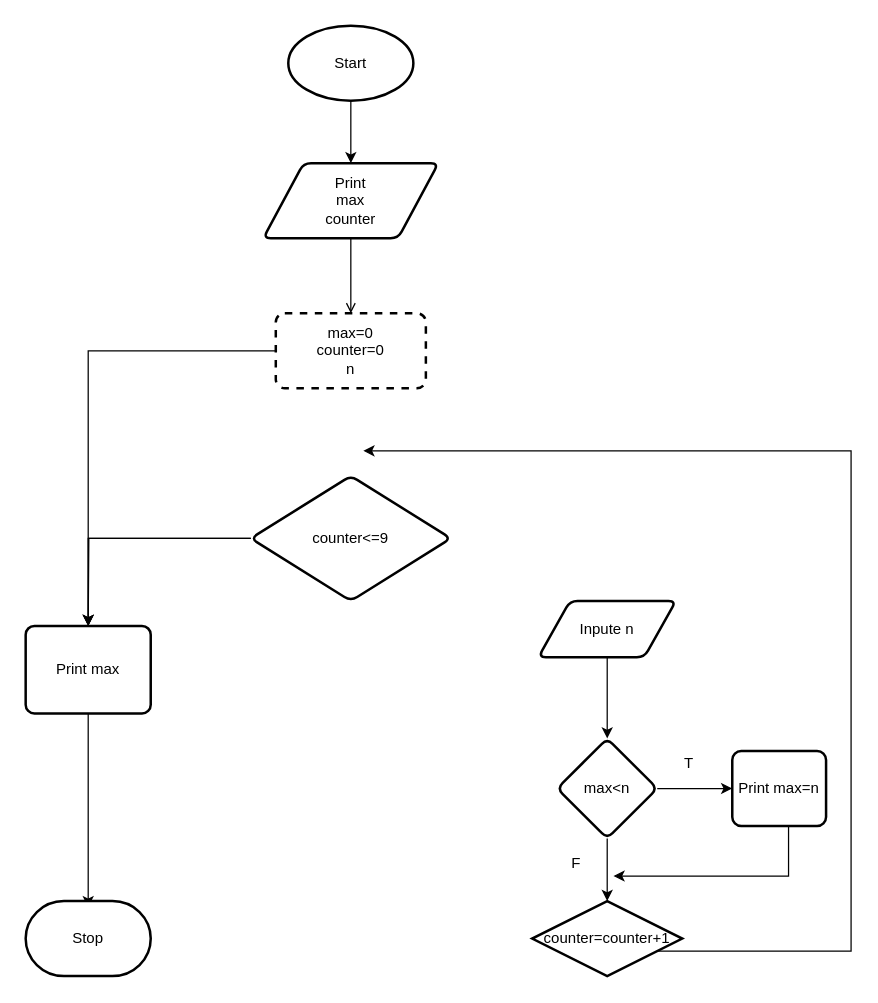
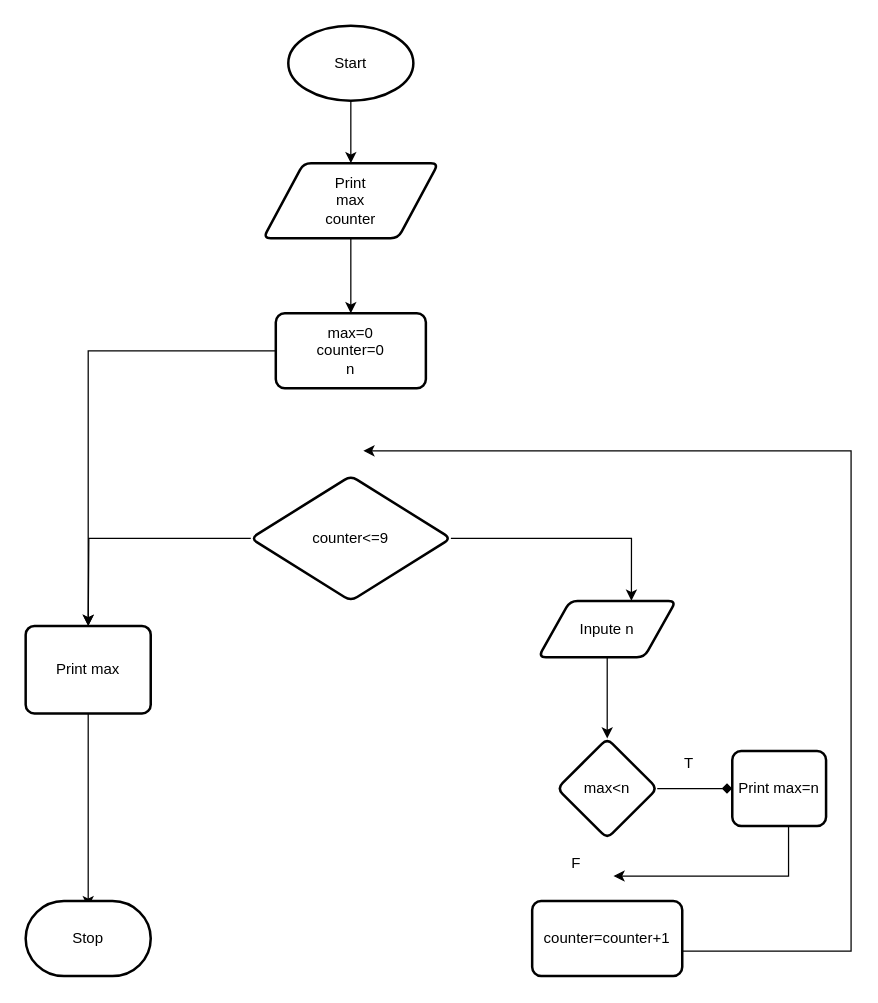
(351, 305) -> (351, 303)
(351, 351) -> (351, 351)
(251, 538) -> (568, 538)
(722, 788) -> (721, 788)
(607, 865) -> none
(607, 938) -> (607, 938)
